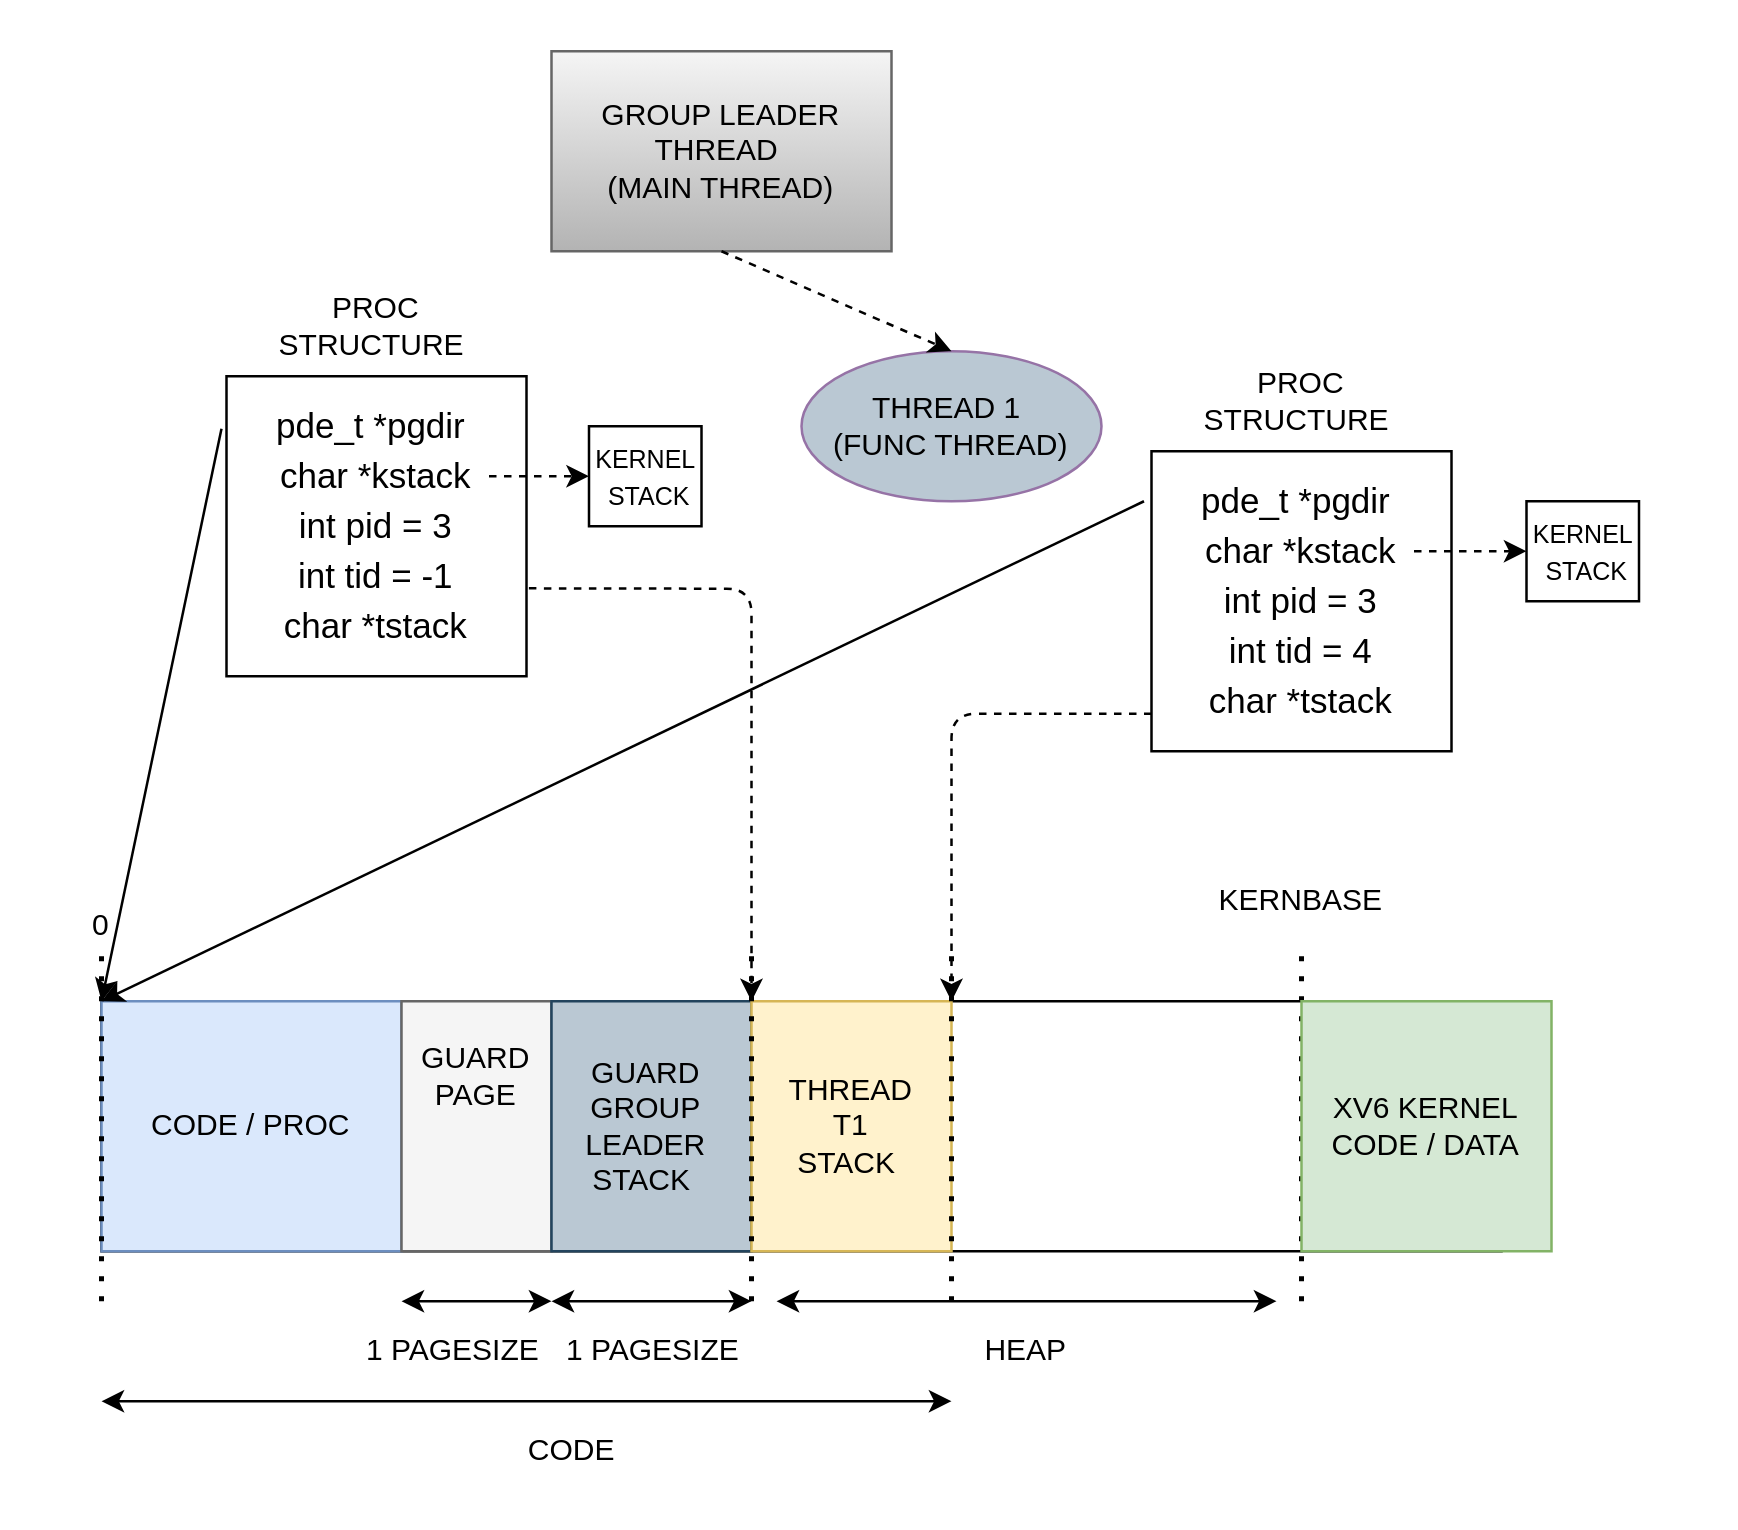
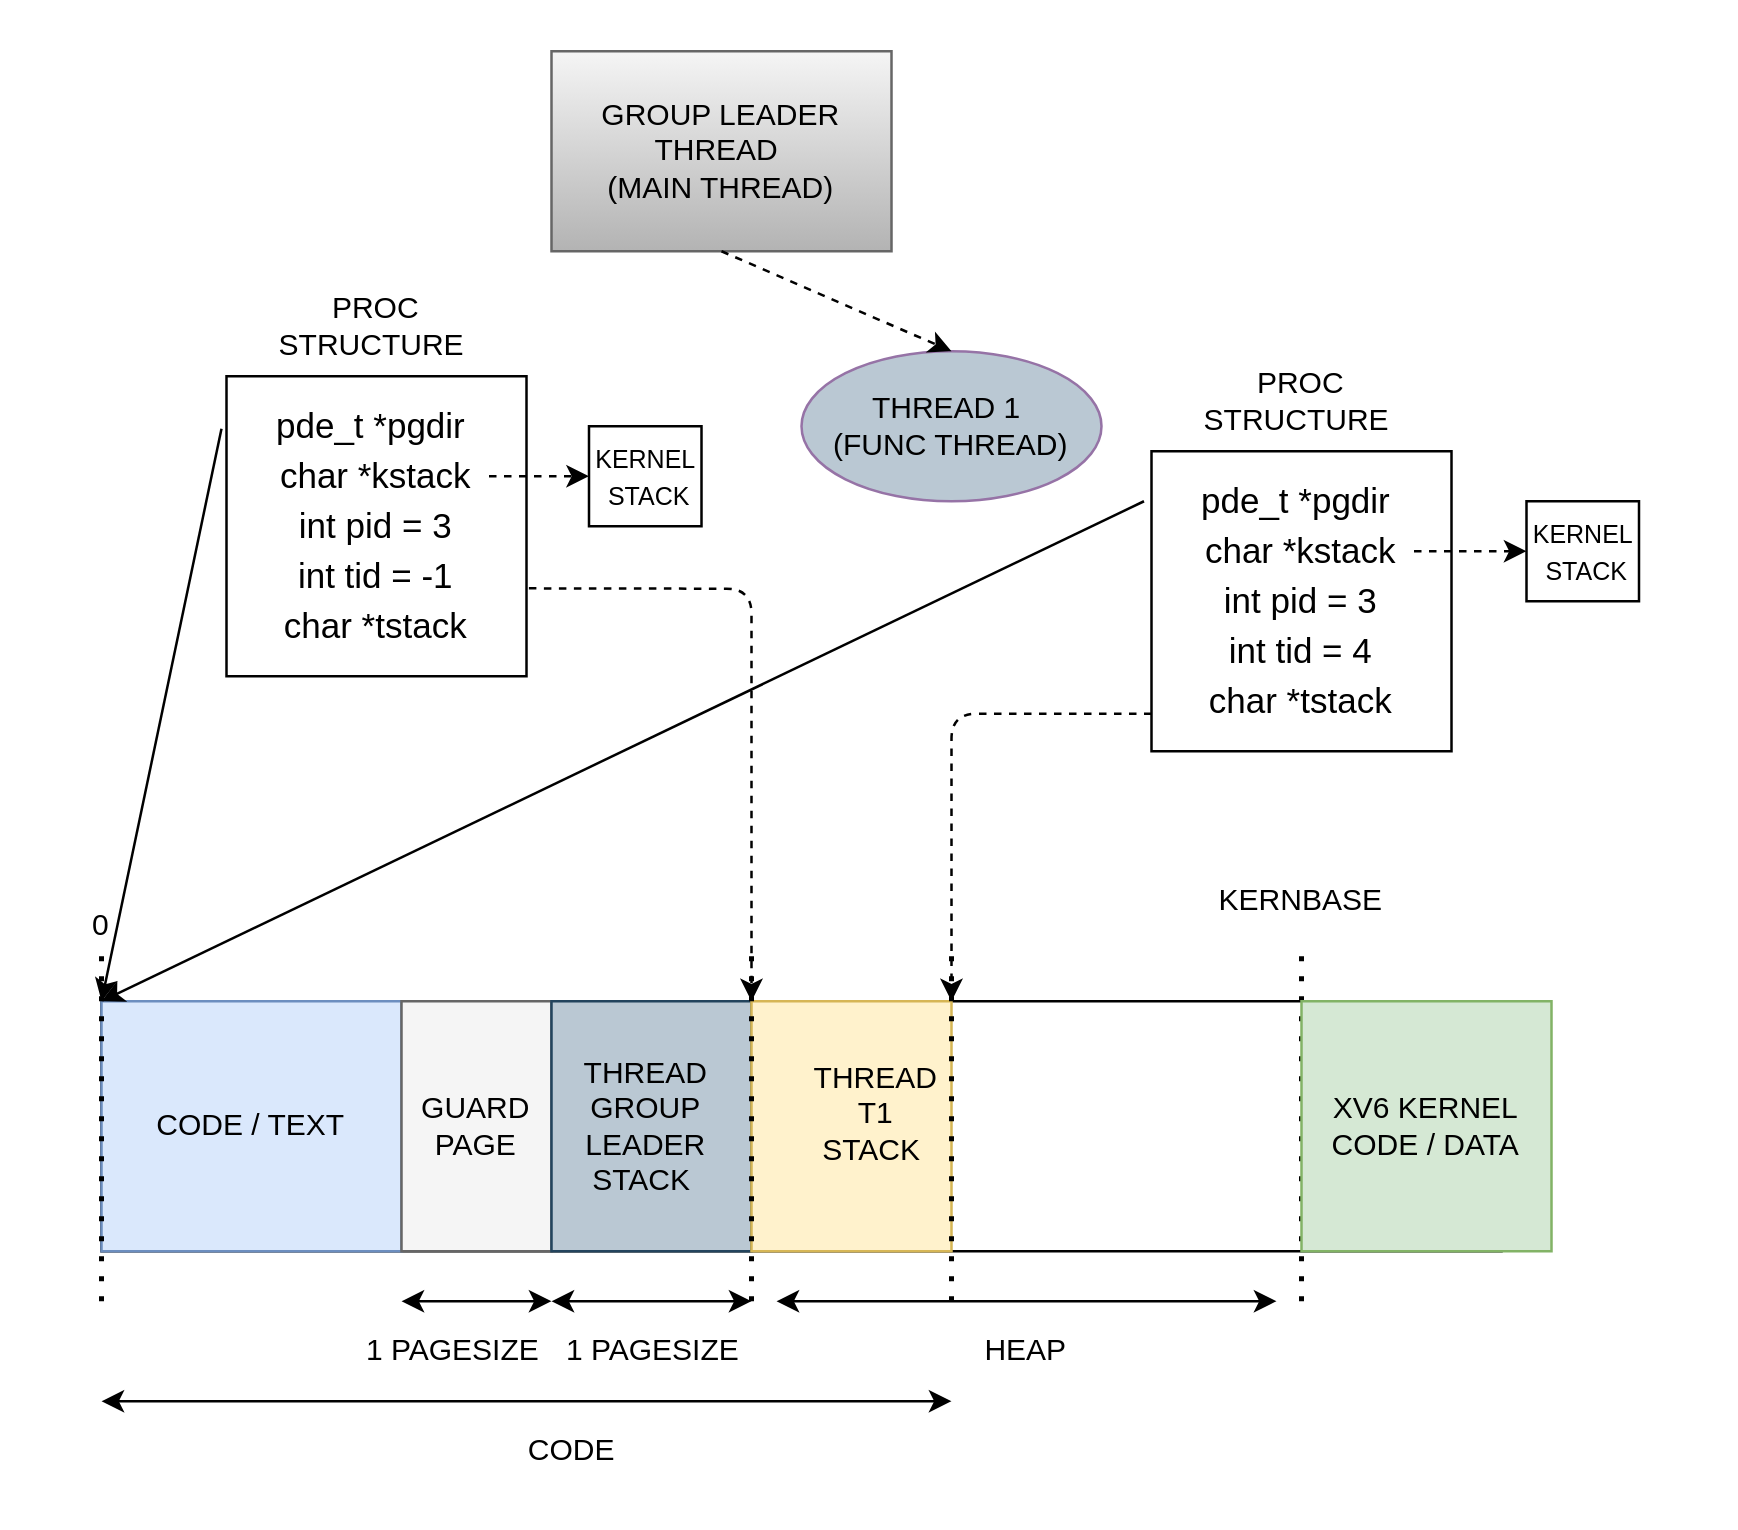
(476, 1076) -> (476, 1126)
(251, 1126) -> (251, 1126)
(646, 1126) -> (646, 1126)
(851, 1126) -> (876, 1114)
